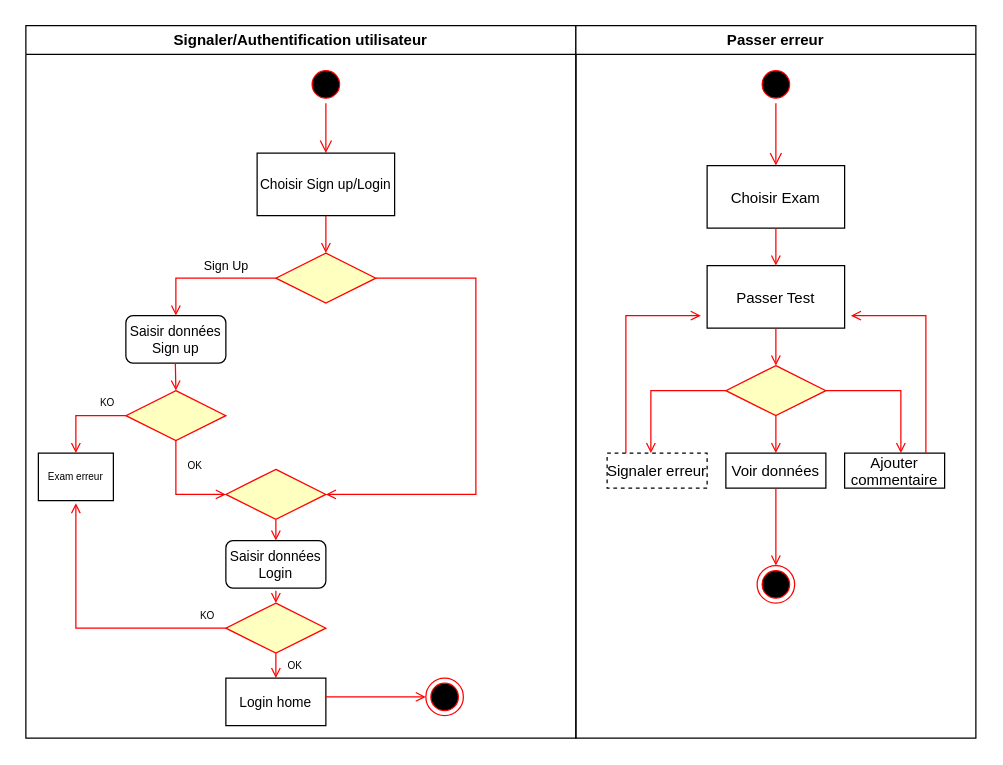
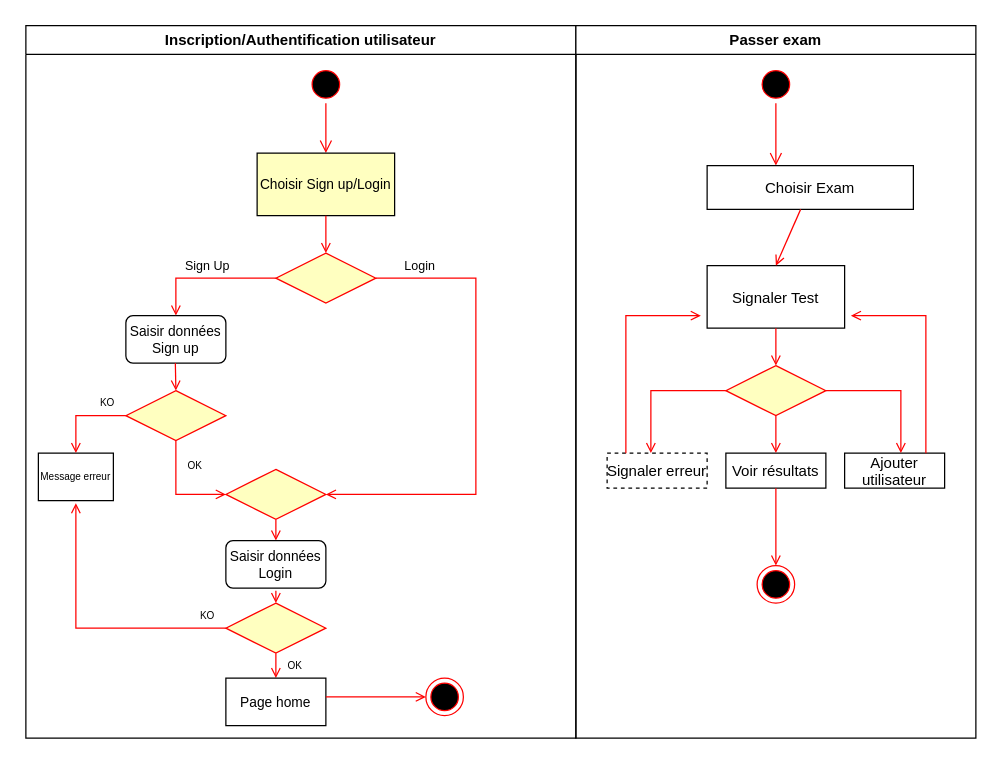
(301, 41) -> (301, 41)
(776, 41) -> (776, 41)
(326, 184) -> (326, 184)
(776, 197) -> (810, 188)
(226, 266) -> (207, 266)
none -> (419, 266)
(775, 298) -> (775, 298)
(894, 463) -> (894, 463)
(775, 471) -> (775, 471)
(75, 477) -> (75, 477)
(275, 702) -> (275, 702)
